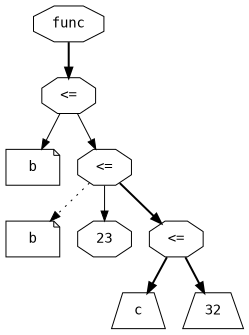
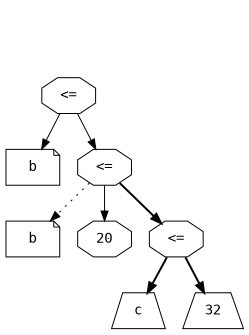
(69, 24) -> none
(105, 239) -> (105, 239)
